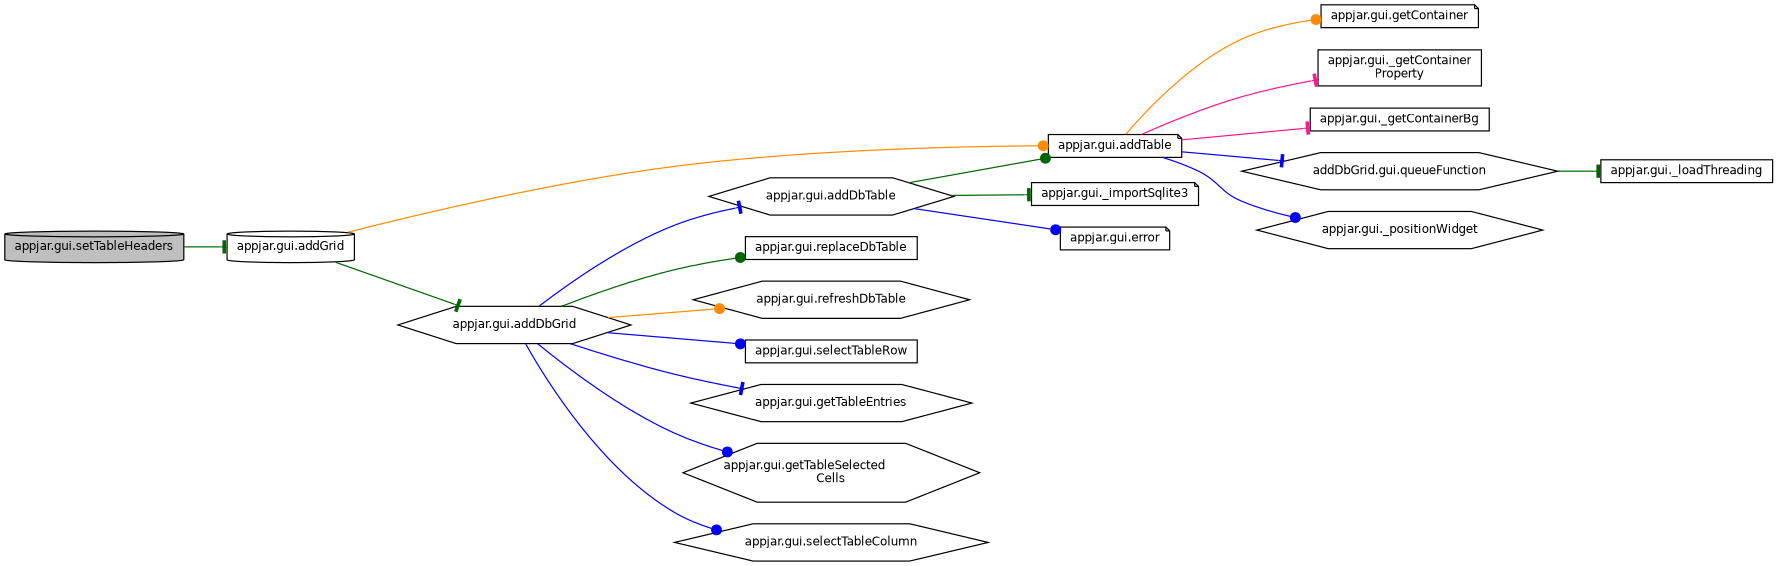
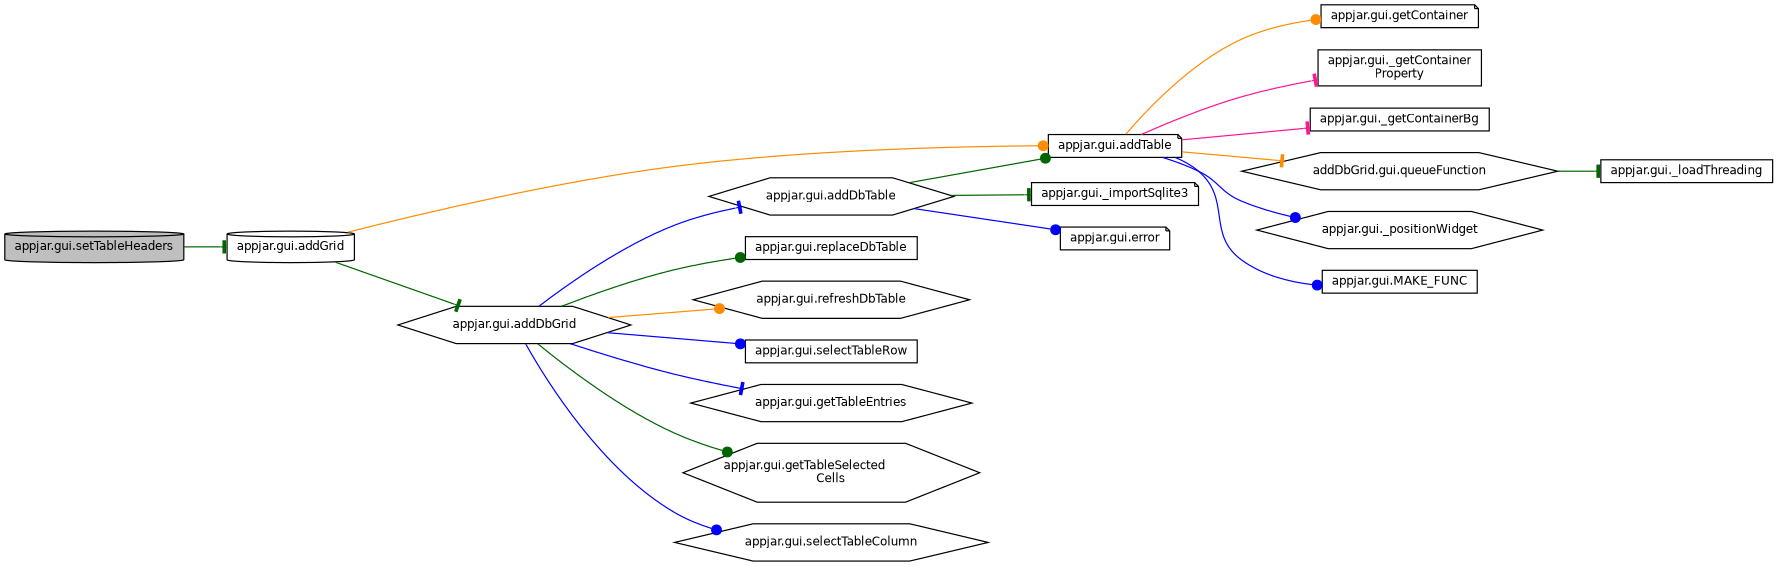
(1230, 156) -> (1230, 156)
none -> (1400, 282)
(625, 406) -> (625, 406)
